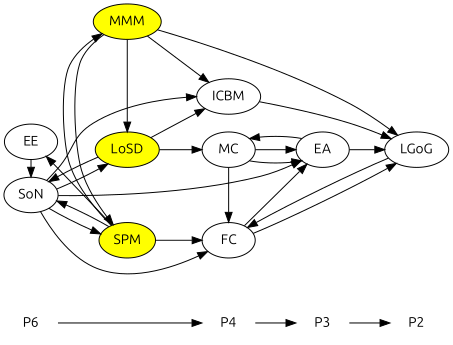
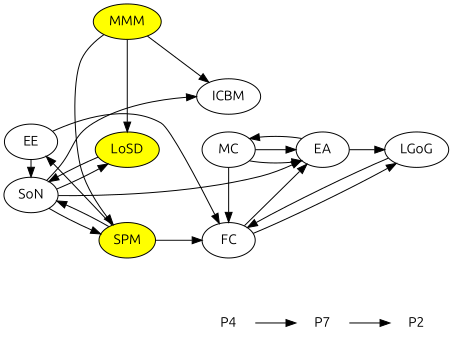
(277, 71) -> none
(322, 115) -> none
(173, 126) -> none
(64, 134) -> none
(176, 150) -> none
(108, 272) -> (158, 122)
(31, 323) -> none
(323, 323) -> (323, 323)
